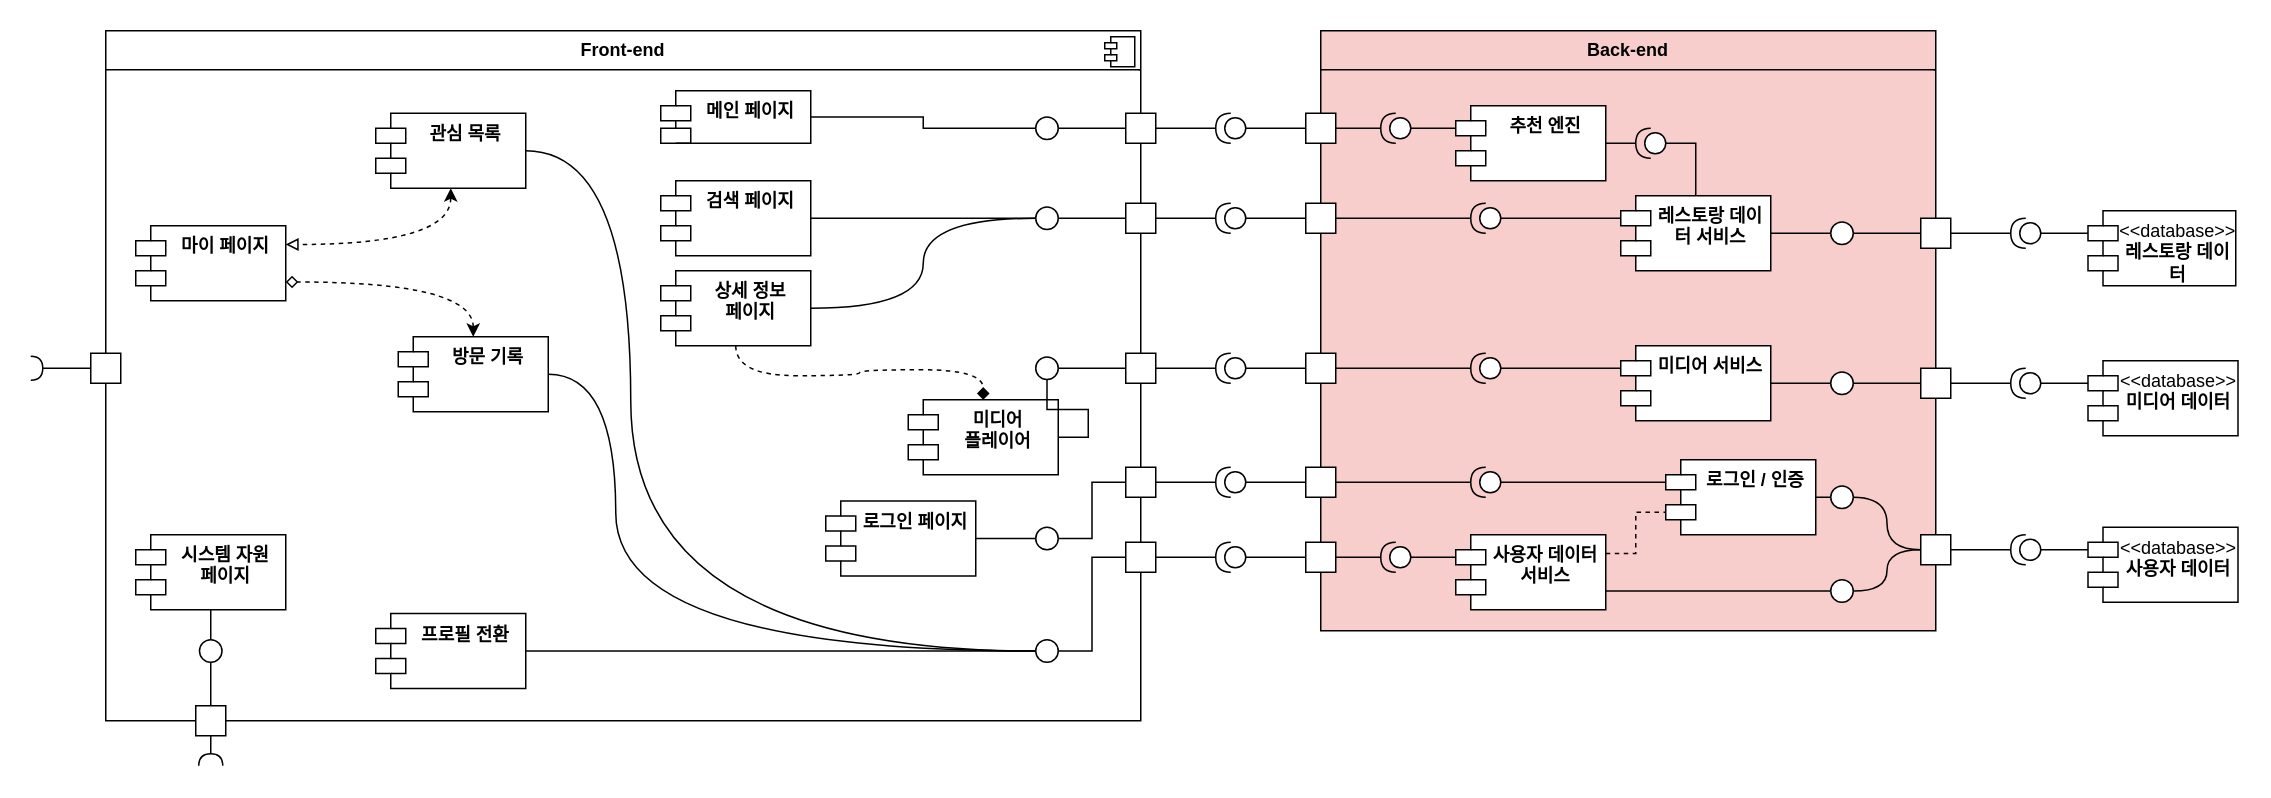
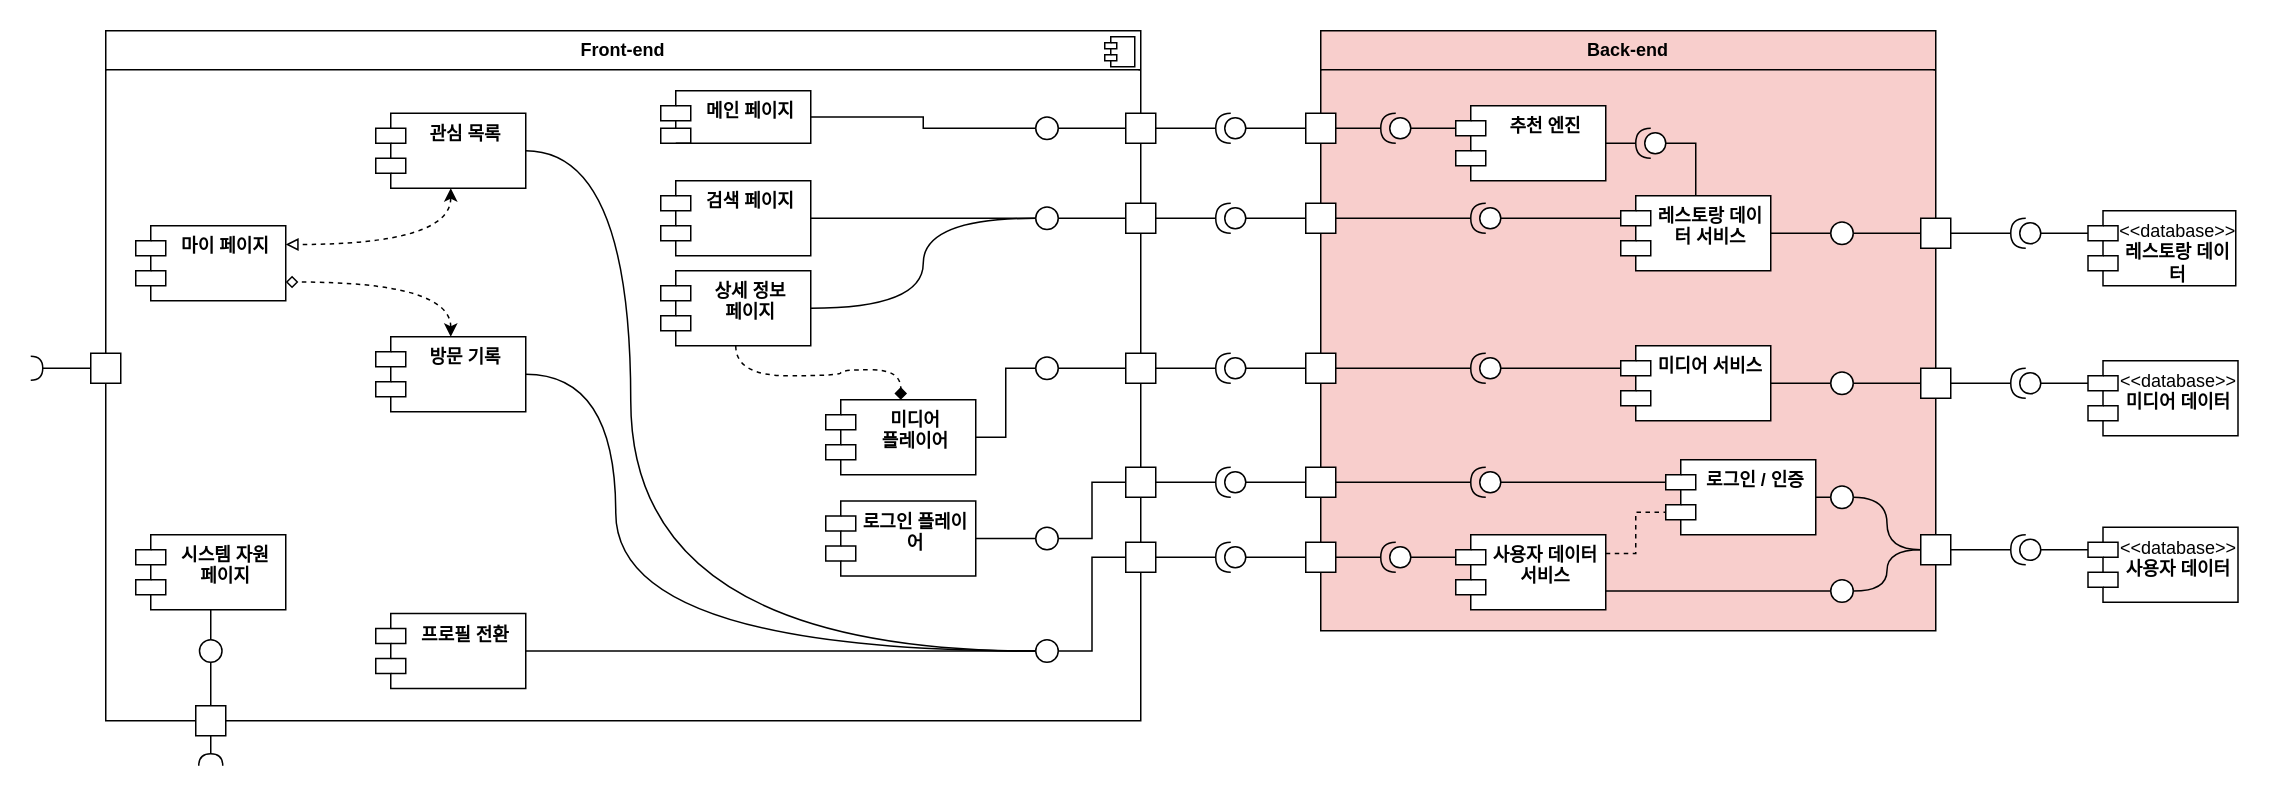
(473, 374) -> (451, 374)
(983, 437) -> (901, 437)
(916, 523) -> (916, 534)
